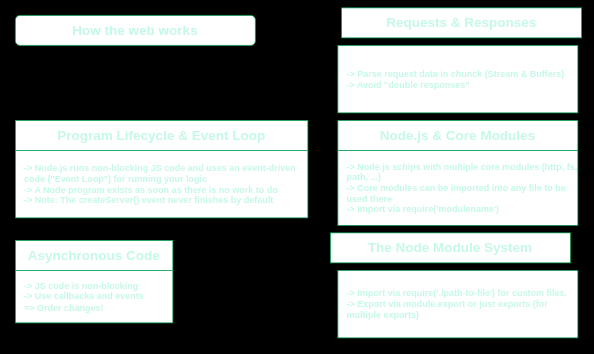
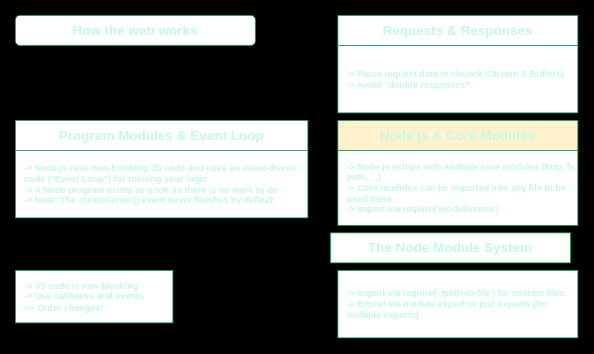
(462, 23) -> (458, 30)
(162, 135) -> (162, 135)
(458, 135) -> (458, 135)
(94, 255) -> none
